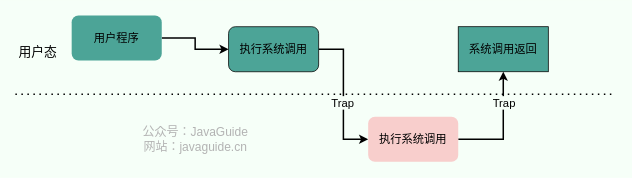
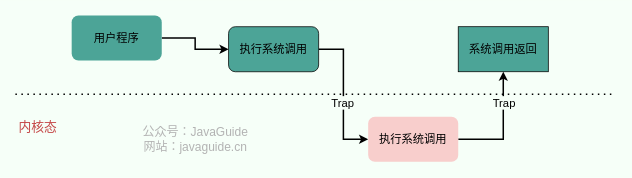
(38, 53) -> none
none -> (38, 128)
